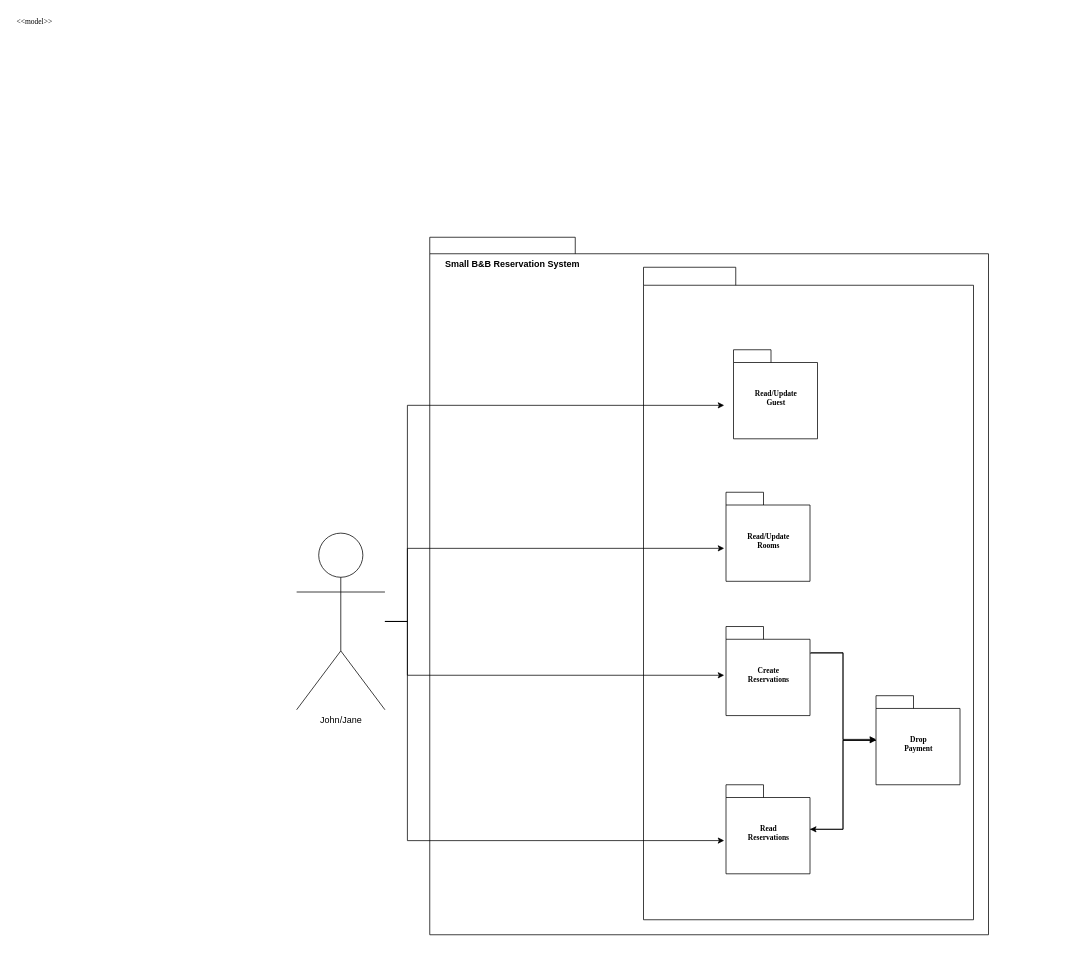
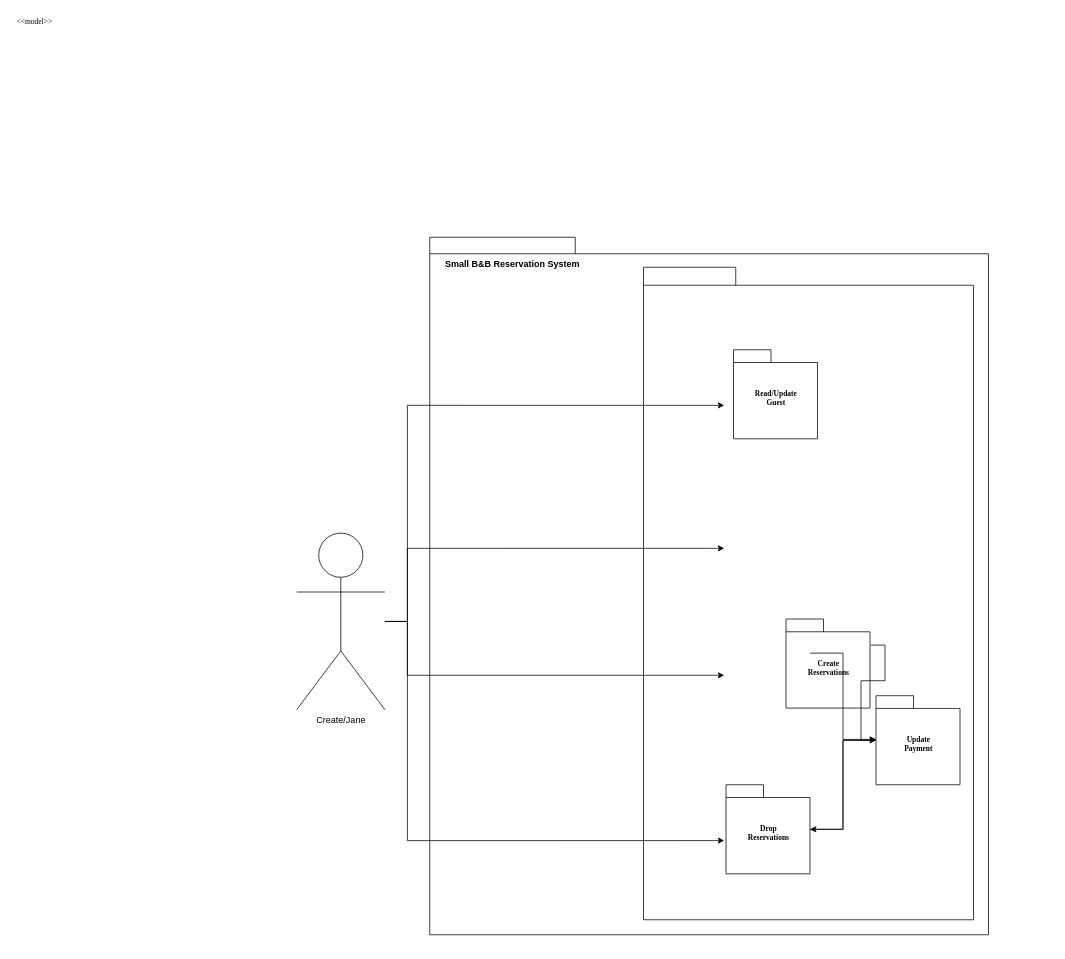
(768, 537) -> none
(768, 671) -> (828, 663)
(341, 721) -> (341, 721)
(919, 744) -> (919, 744)
(769, 833) -> (769, 833)
